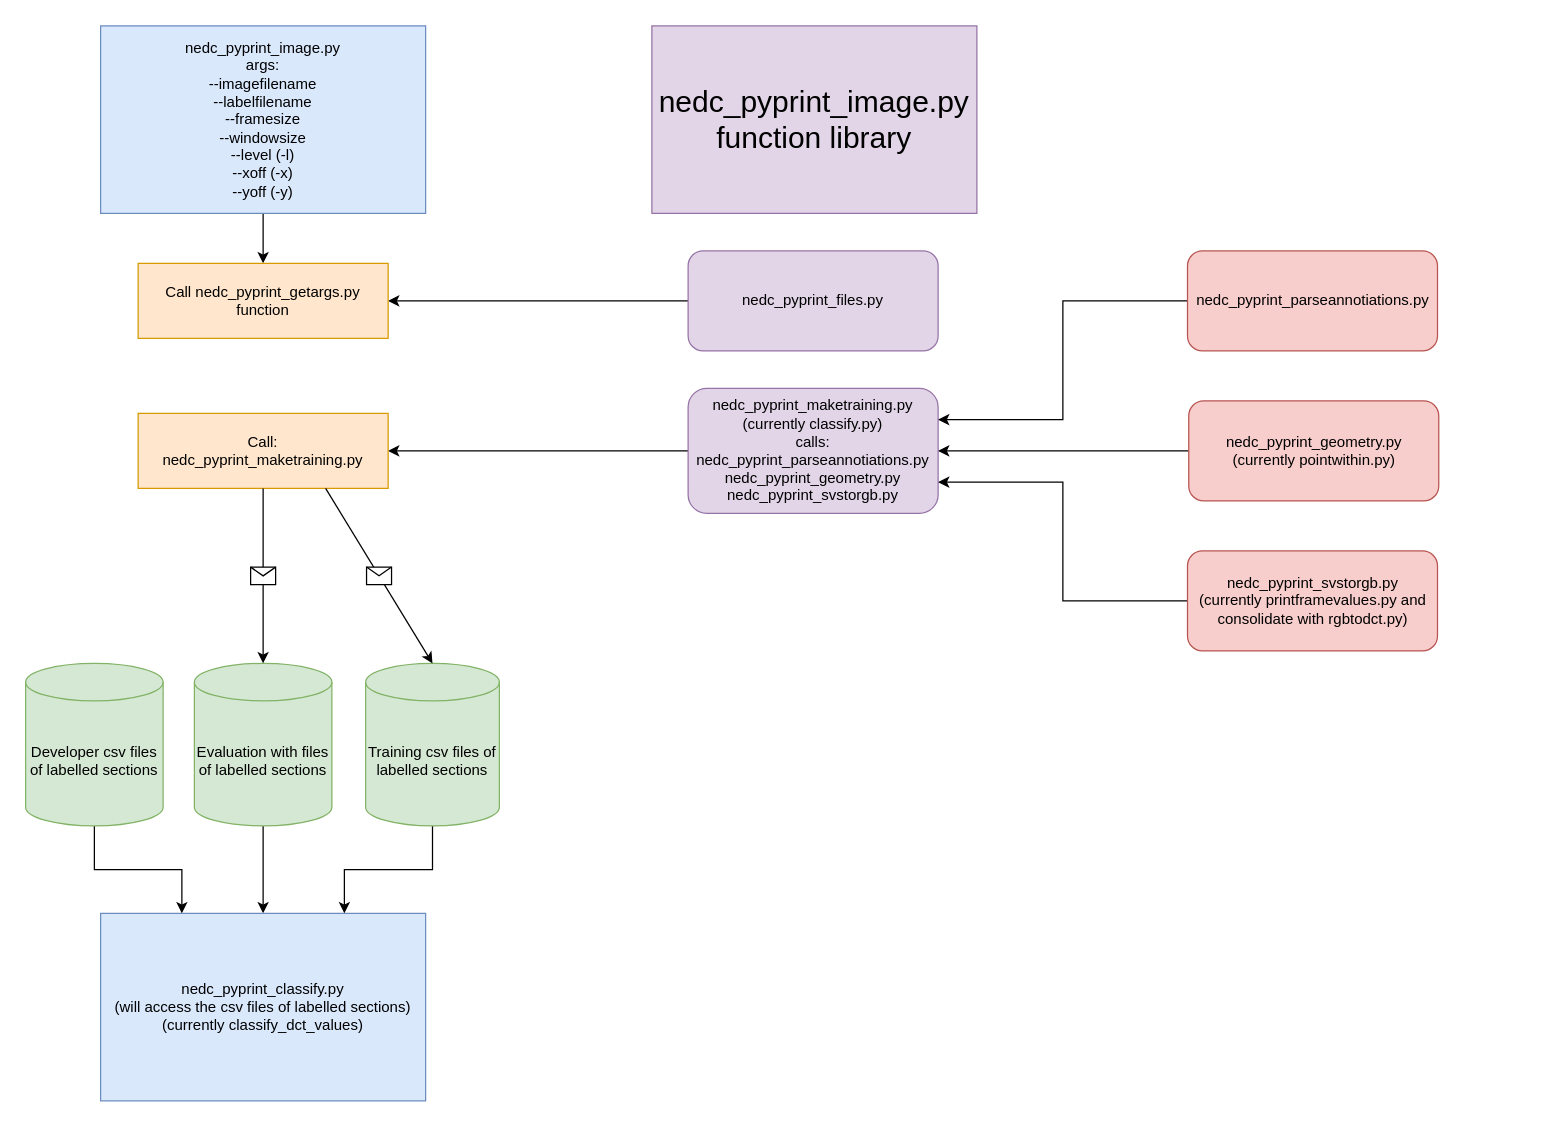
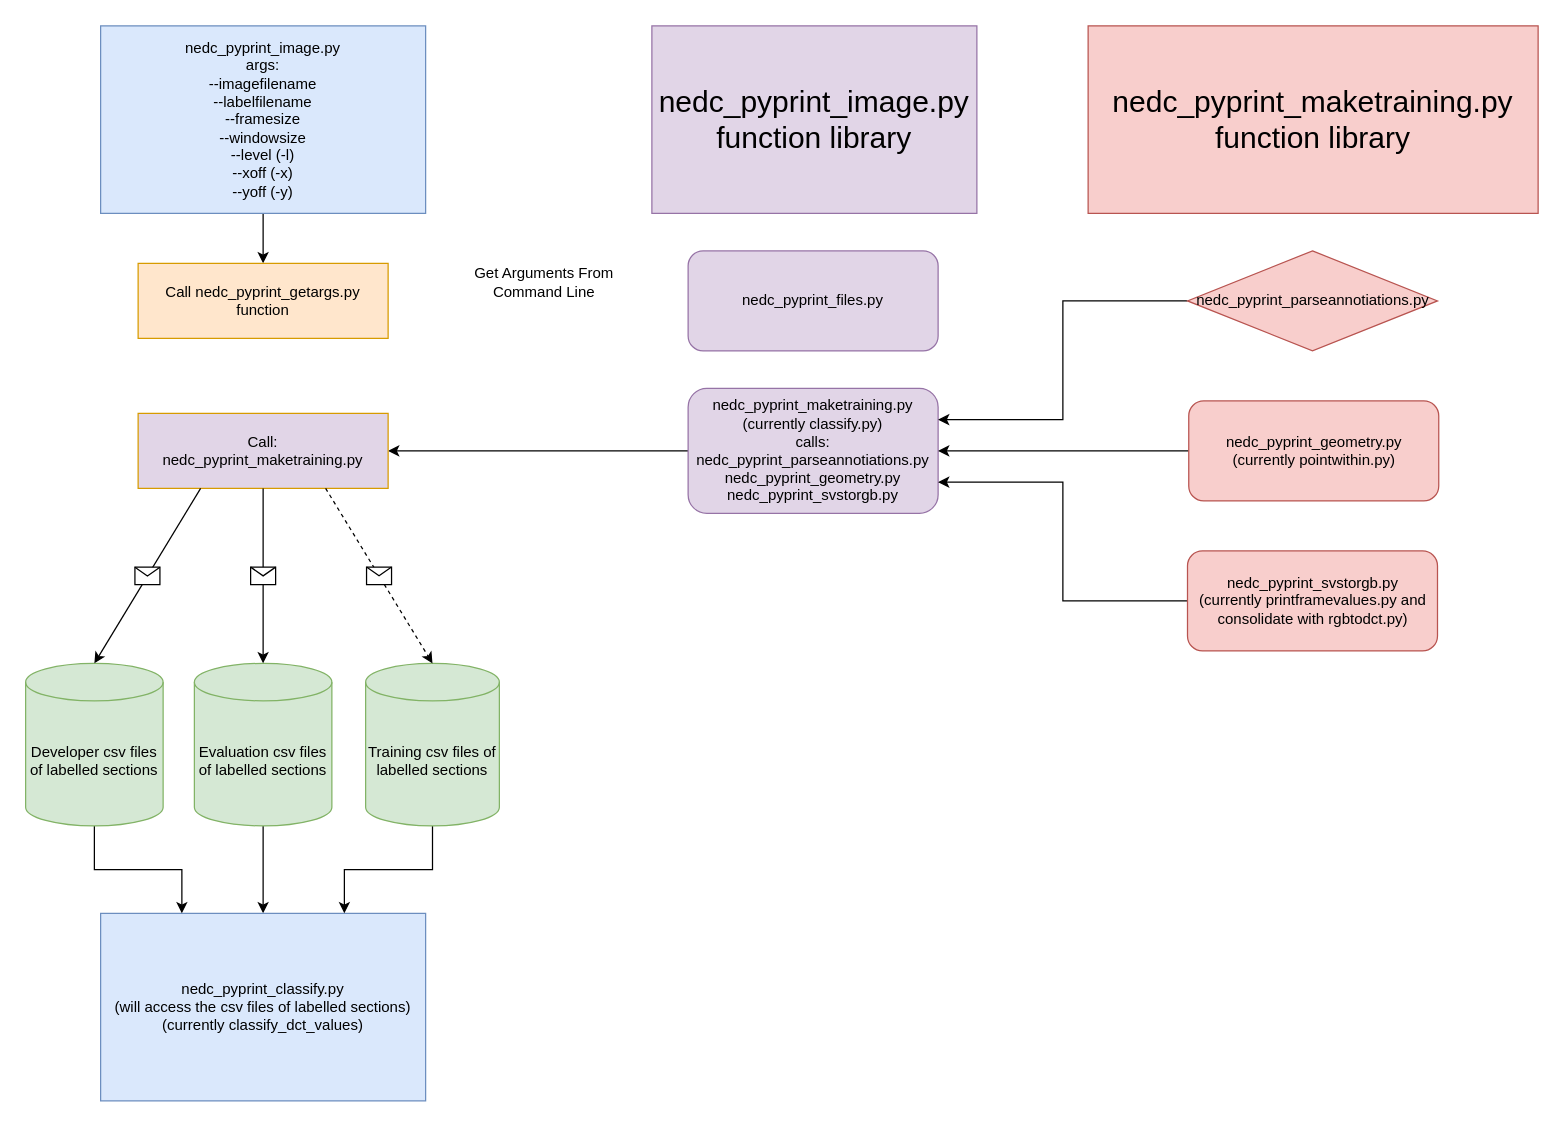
none -> (1313, 119)
none -> (544, 282)
(542, 301) -> none
(1313, 301) -> (1313, 301)
(263, 451) -> (263, 451)
(350, 527) -> (350, 527)
none -> (176, 528)
(263, 761) -> (263, 761)
